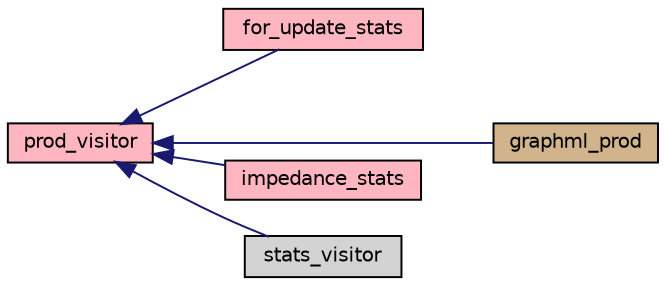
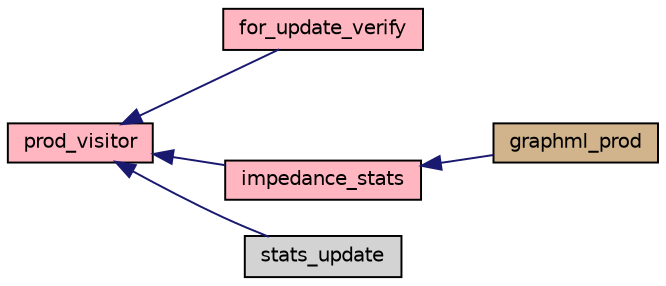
(323, 29) -> (323, 29)
(333, 143) -> (467, 159)
(323, 257) -> (323, 257)
